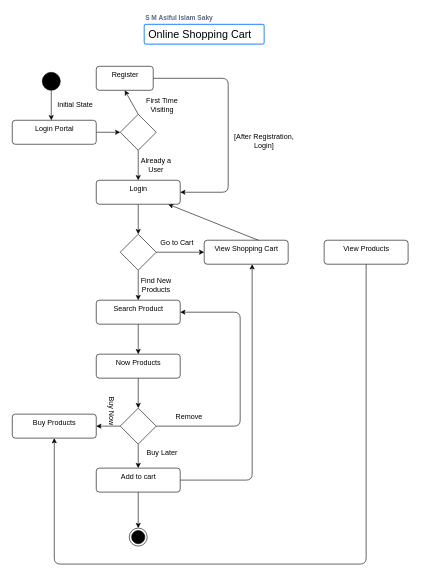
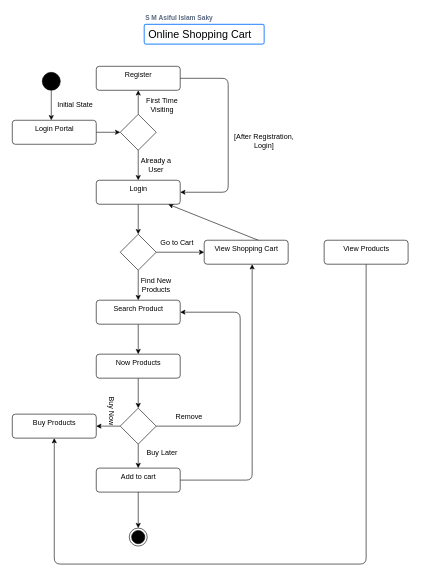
(125, 78) -> (138, 78)
